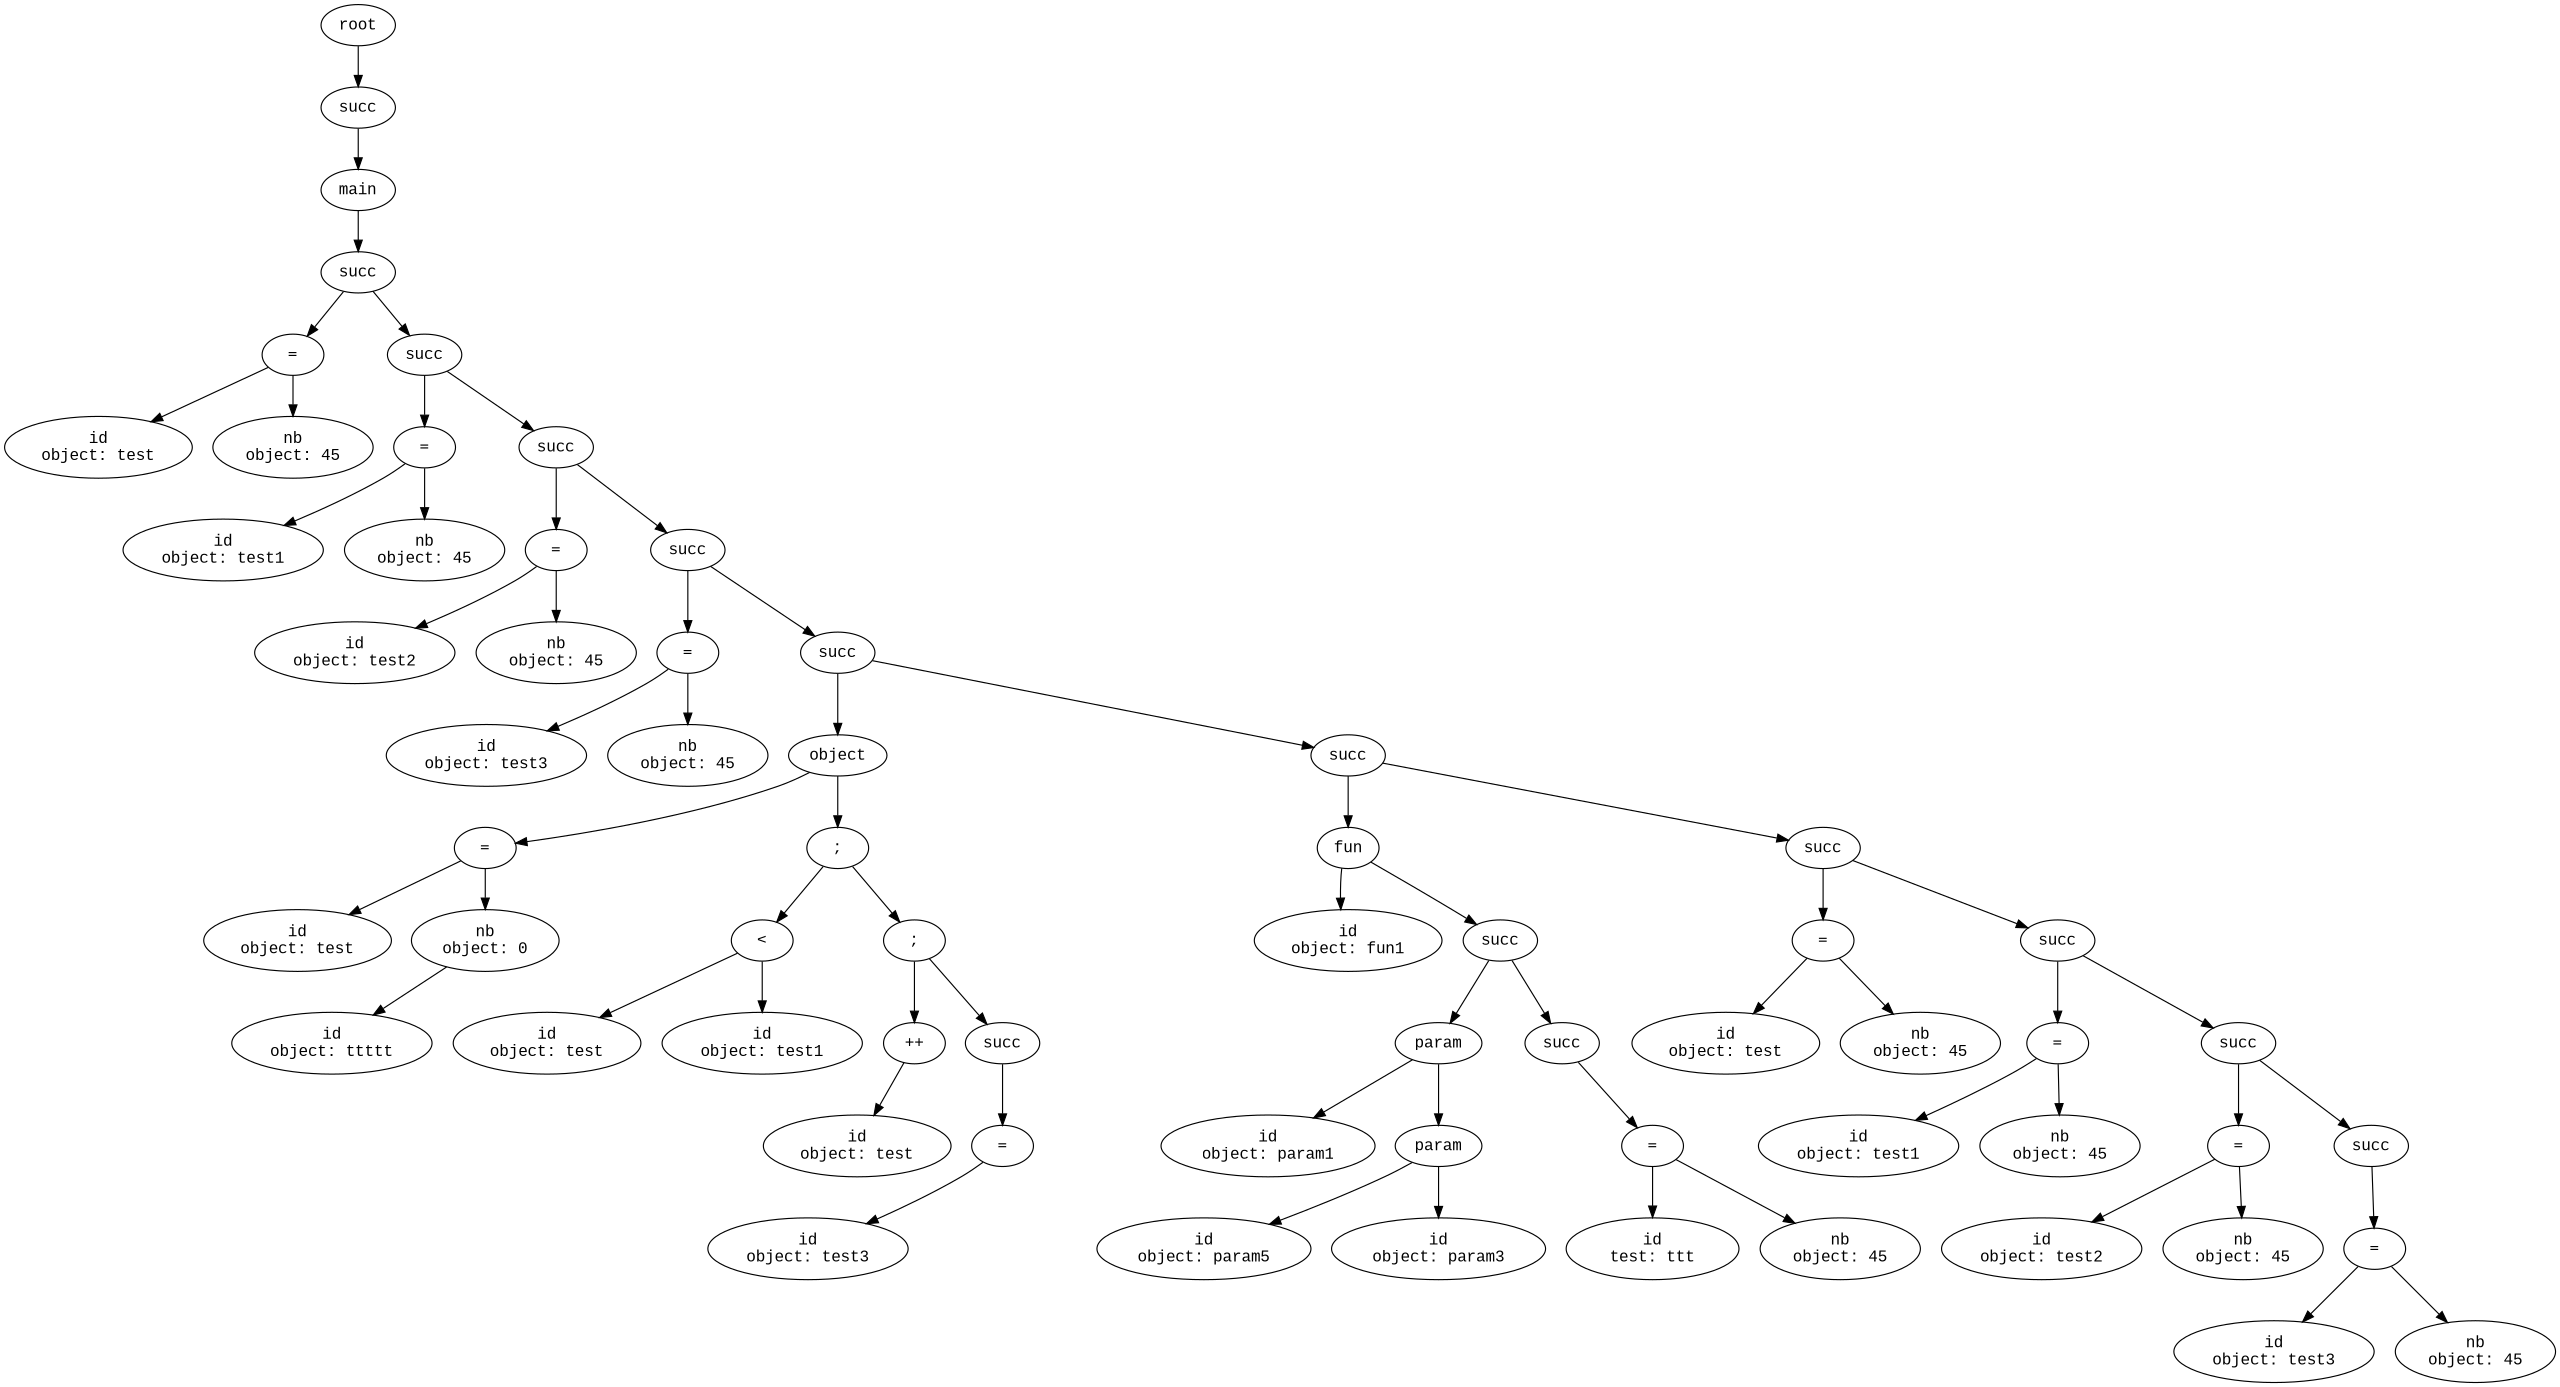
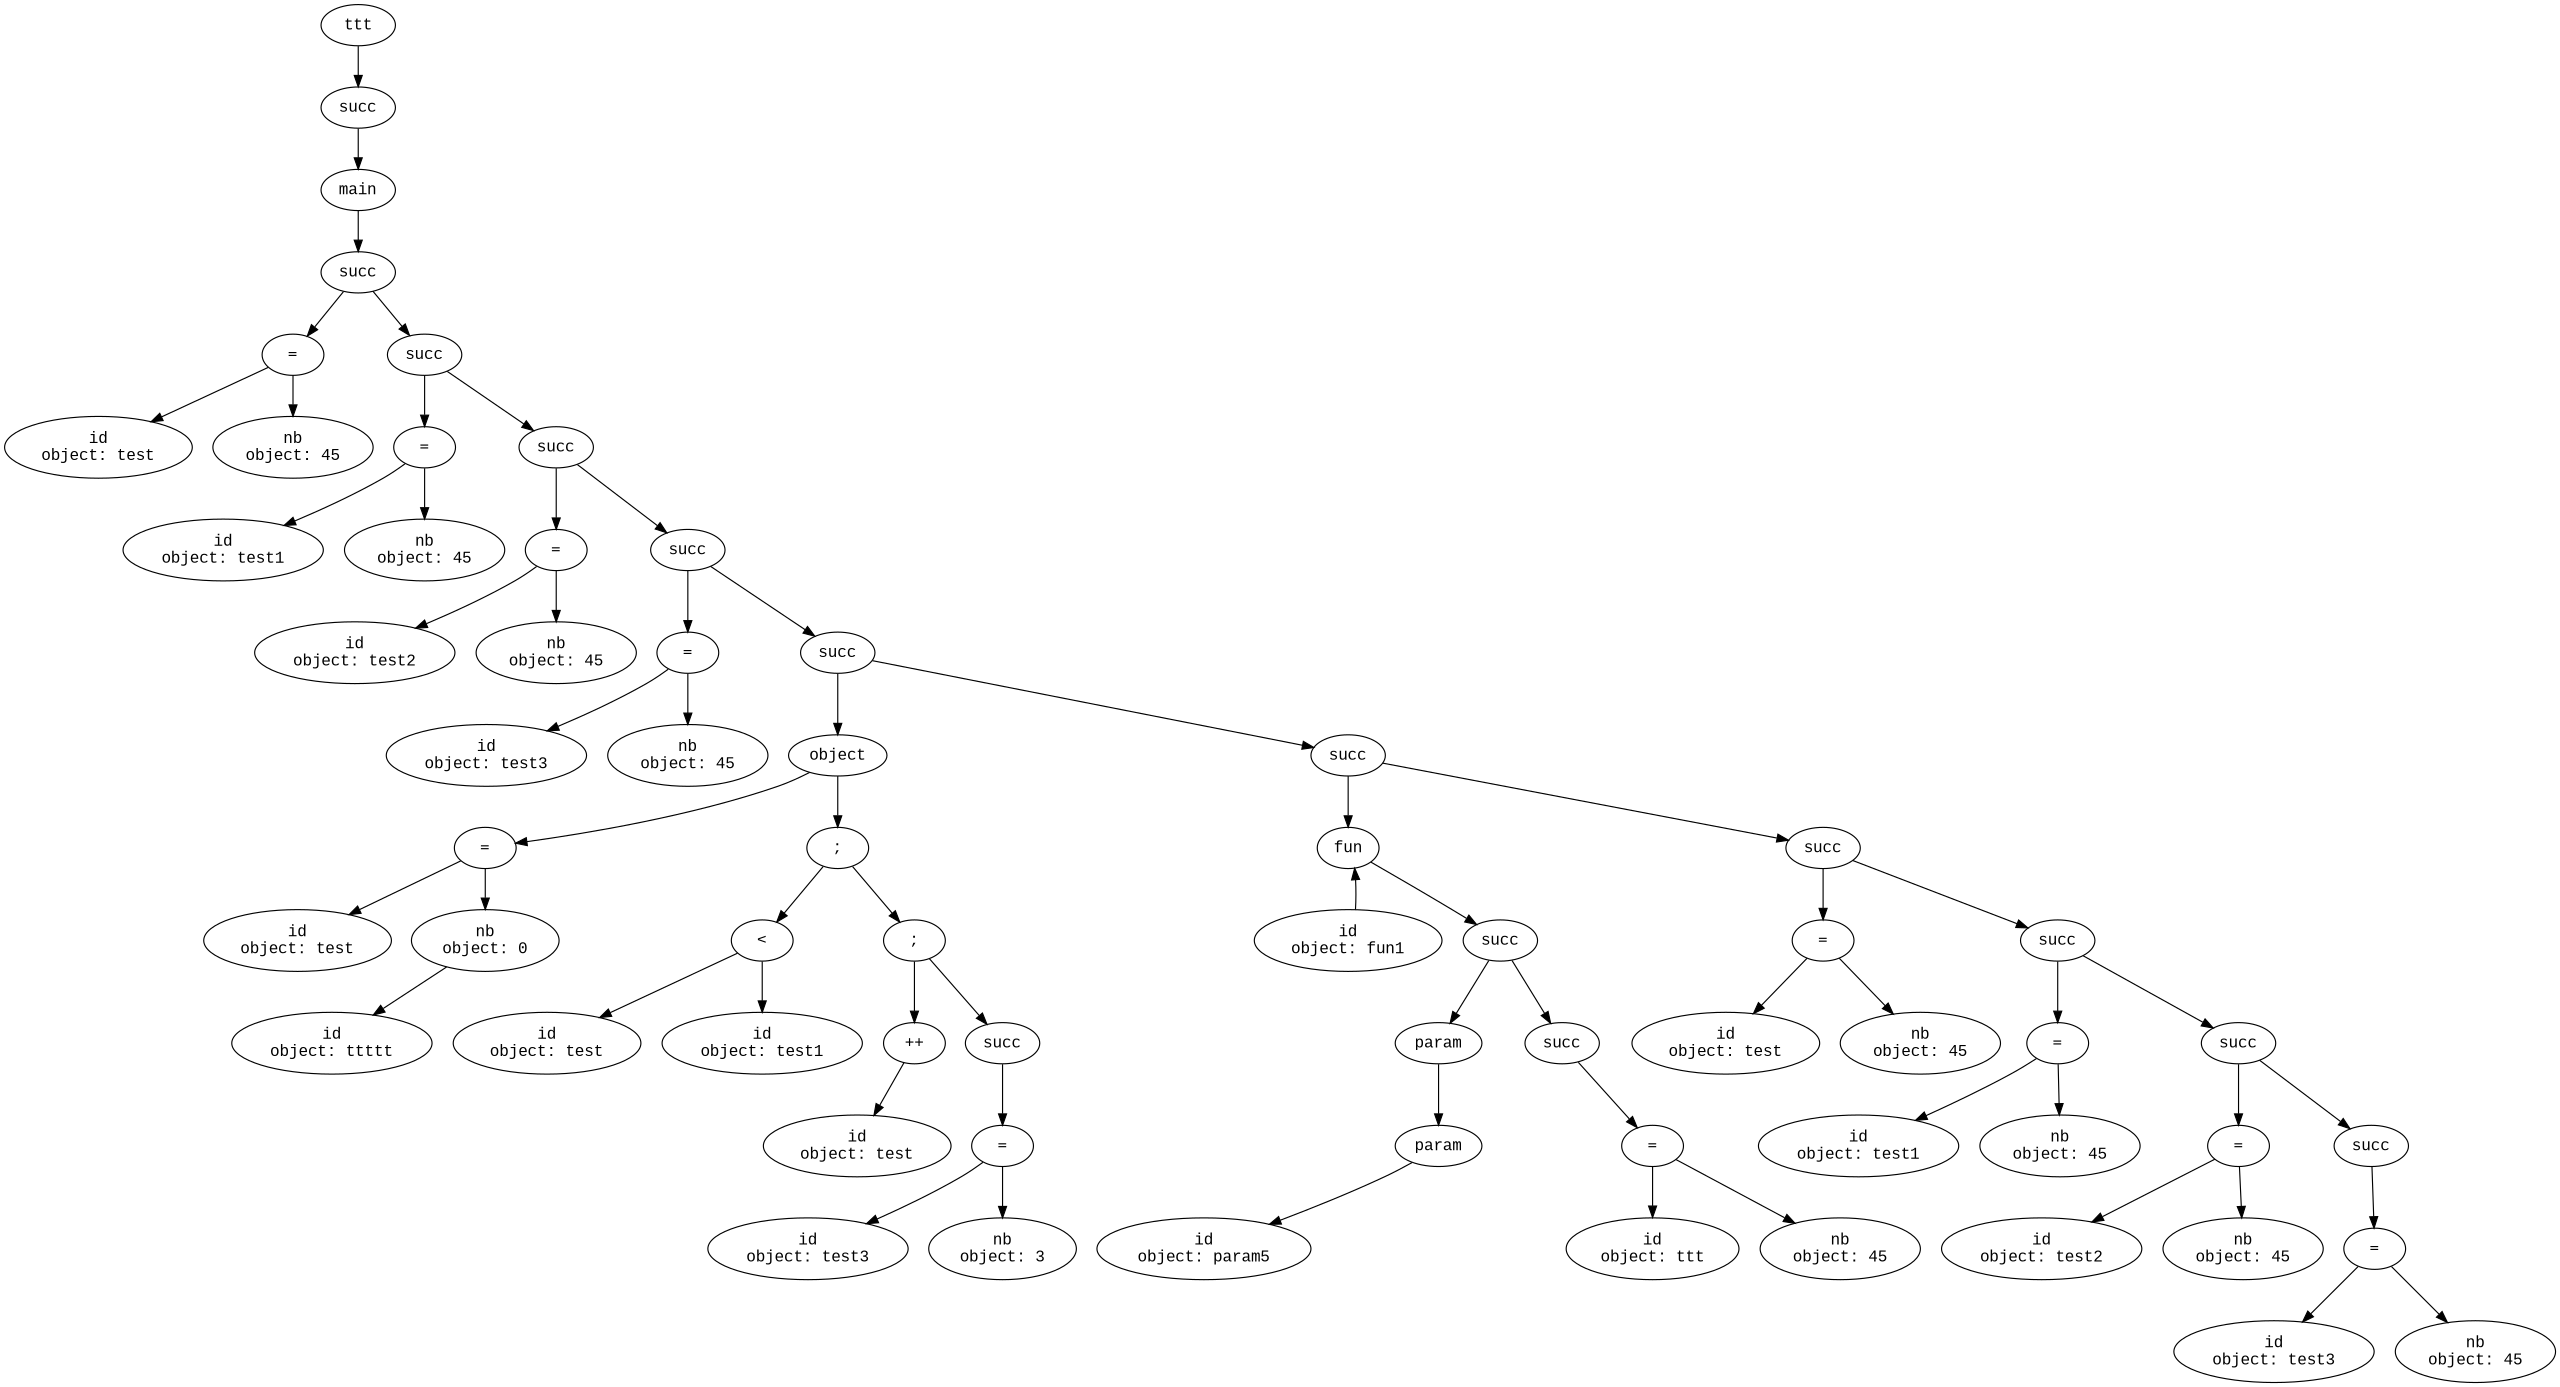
(358, 25) -> (358, 25)
(1341, 883) -> (1356, 895)
(1268, 1146) -> none
none -> (1003, 1249)
(1439, 1249) -> none
(1653, 1249) -> (1653, 1249)
